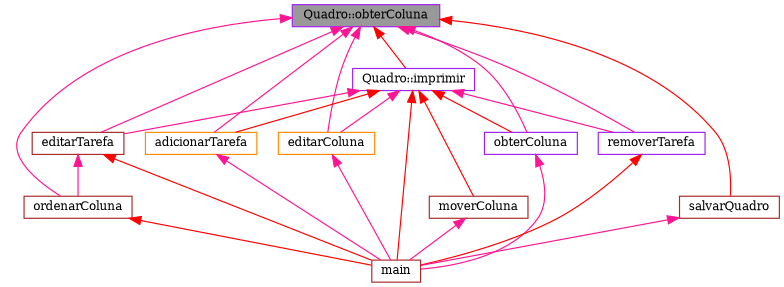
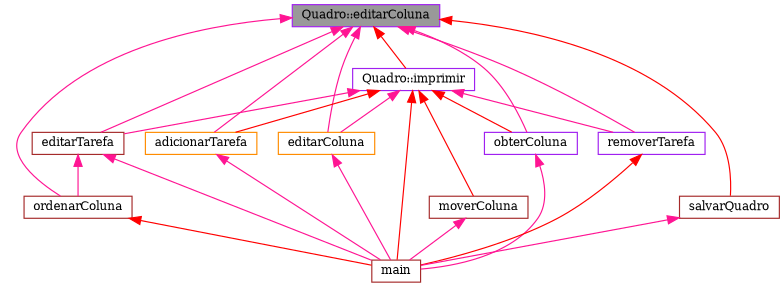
(366, 16) -> (366, 16)
(243, 210) -> (243, 210)
